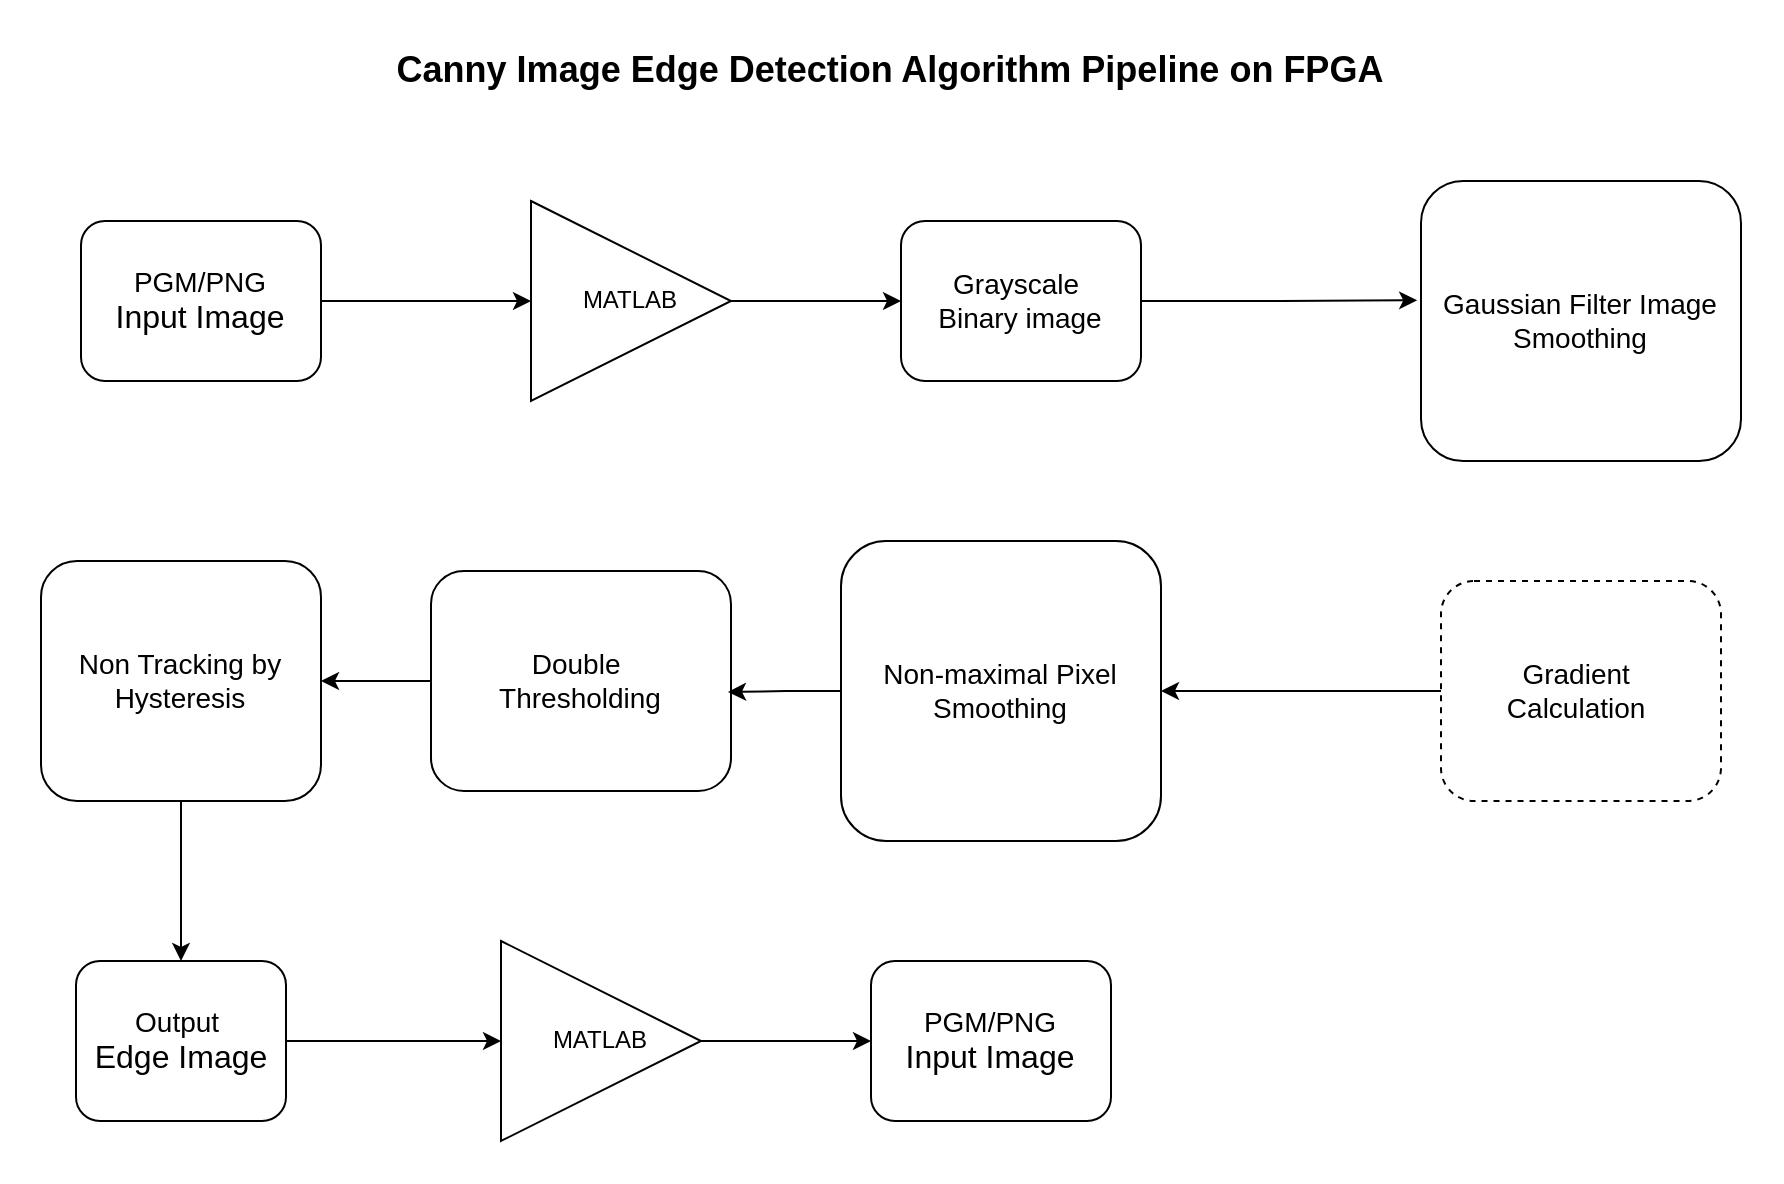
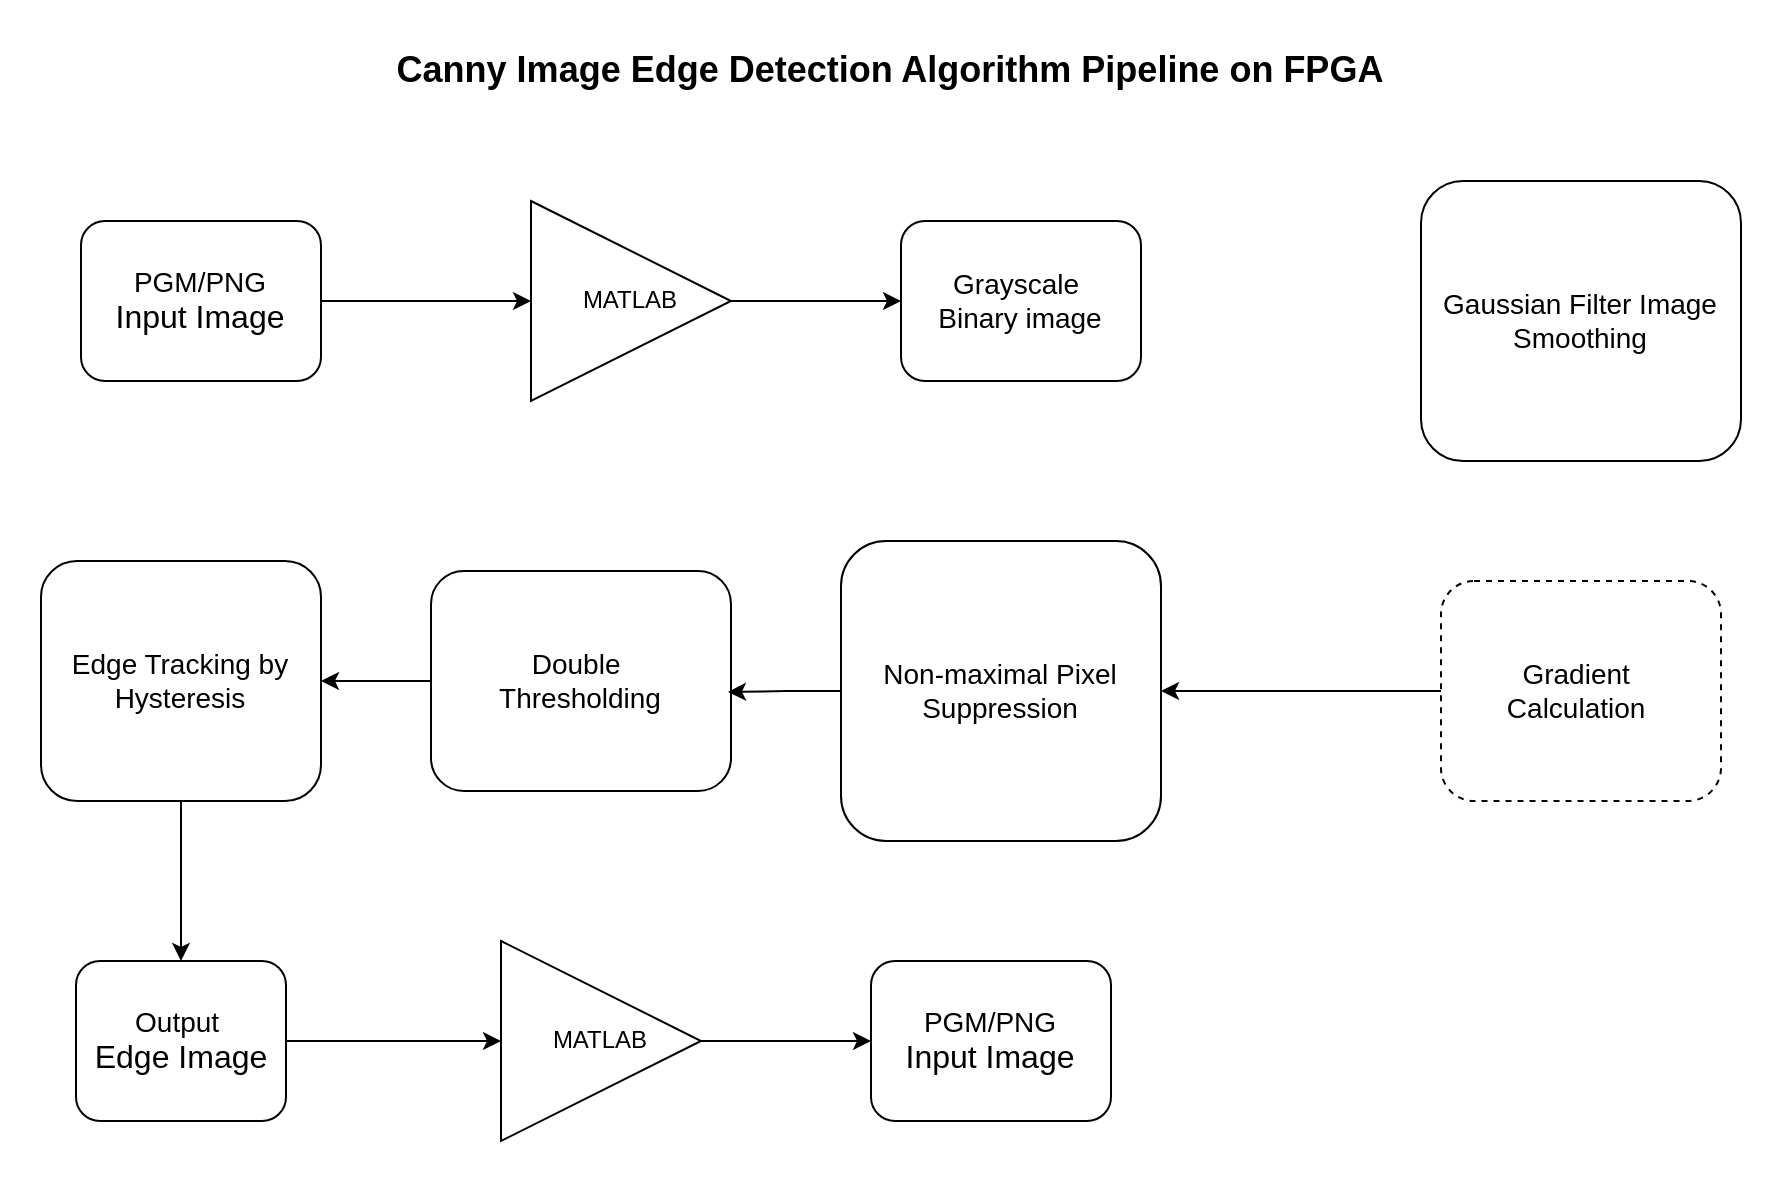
(1272, 301) -> none
(181, 681) -> (181, 681)
(1001, 691) -> (1001, 691)
